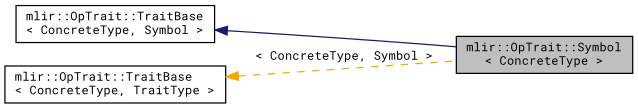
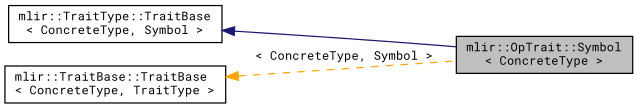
(115, 24) -> (115, 24)
(115, 84) -> (115, 84)
